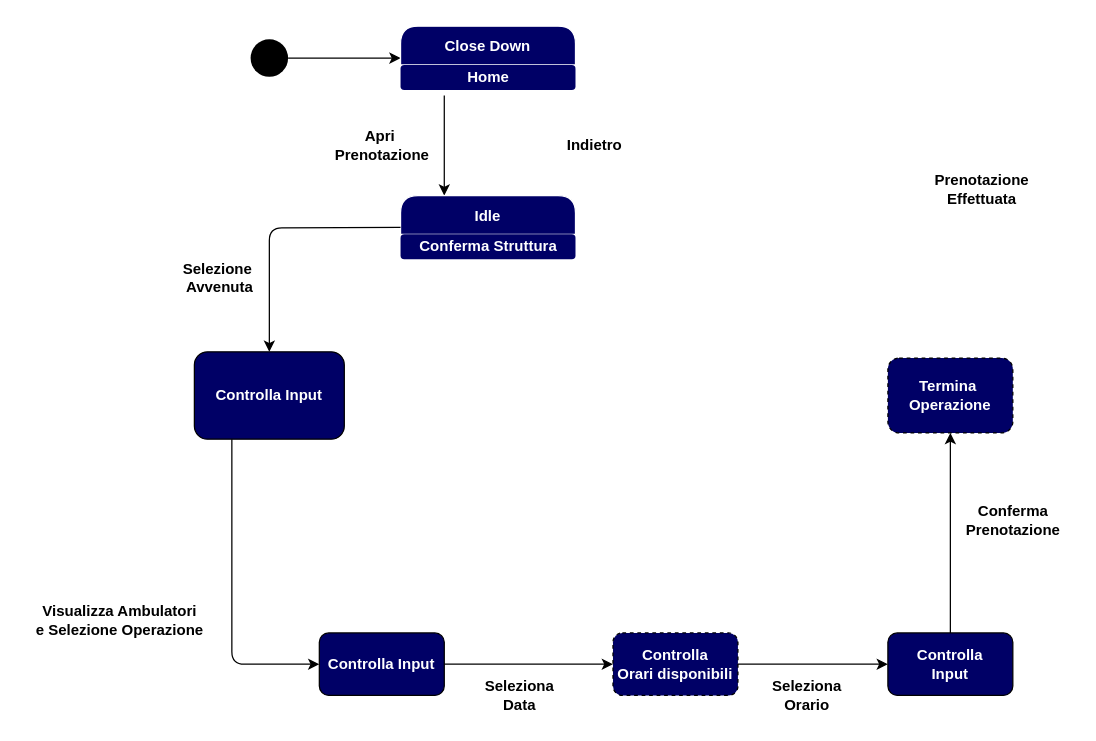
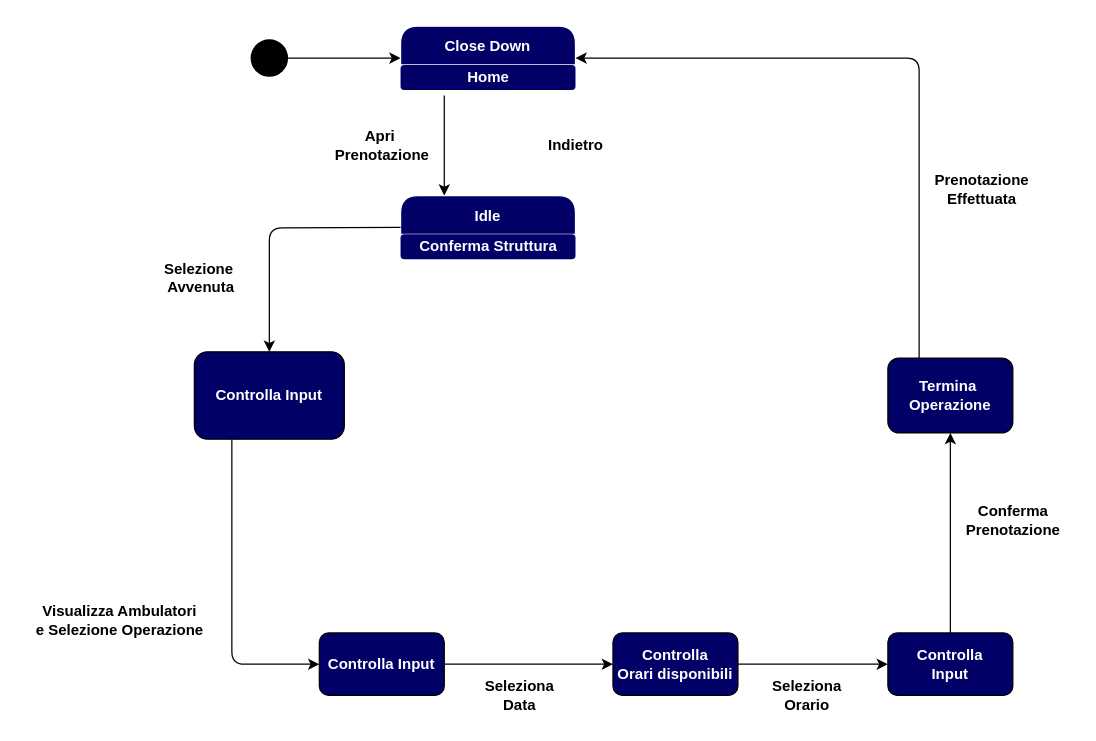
none -> (896, 58)
(594, 146) -> (576, 146)
(219, 278) -> (201, 278)
(951, 396) -> (951, 396)
(676, 664) -> (676, 664)
